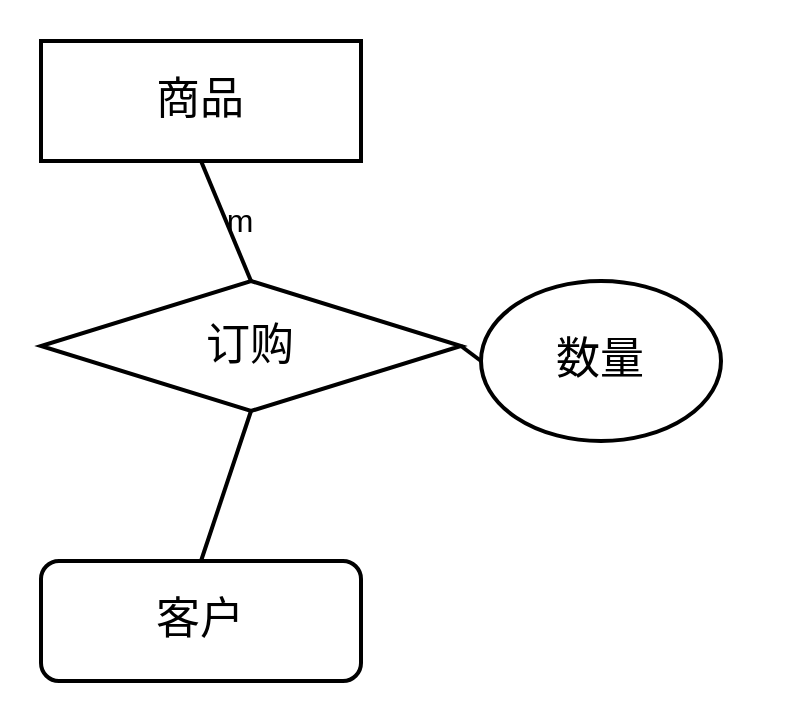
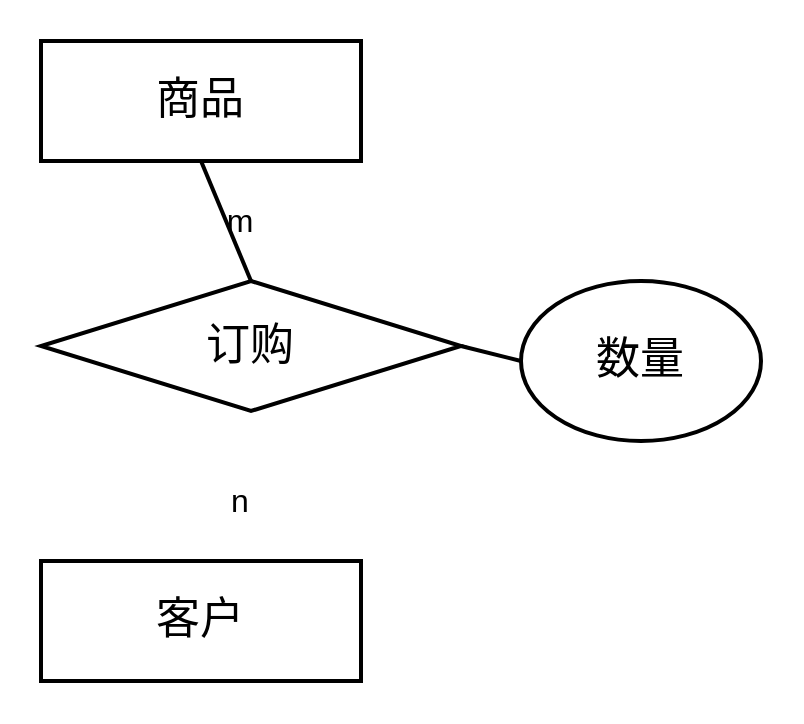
(601, 361) -> (641, 361)
(226, 486) -> none
none -> (241, 501)
(201, 621) -> (201, 621)
